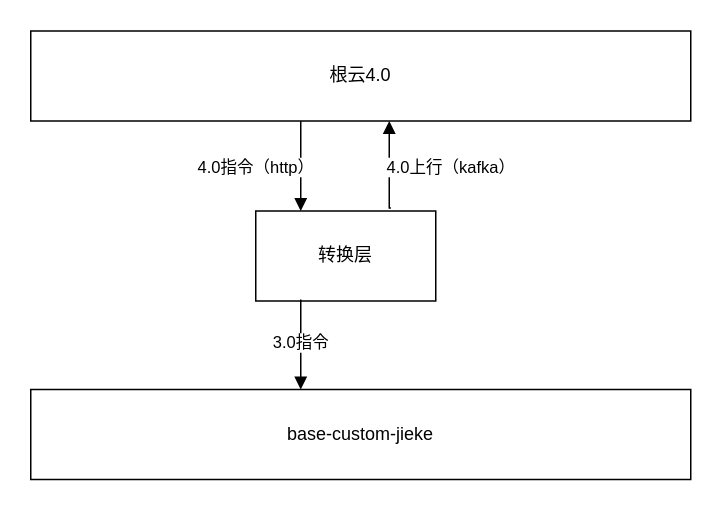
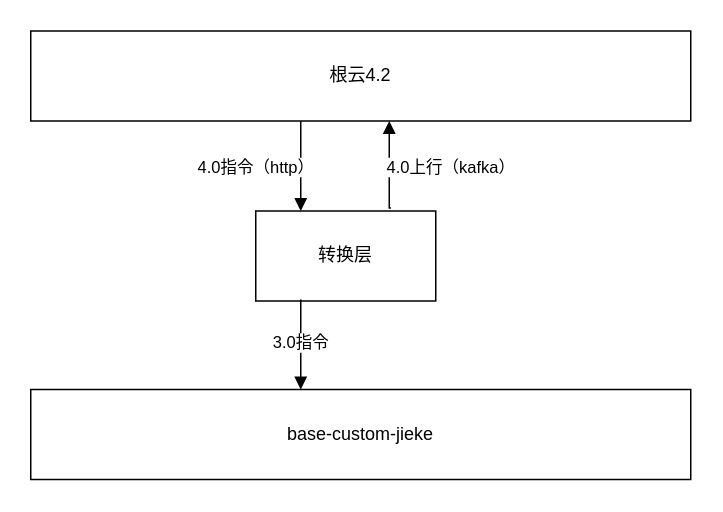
(361, 76) -> (361, 76)
